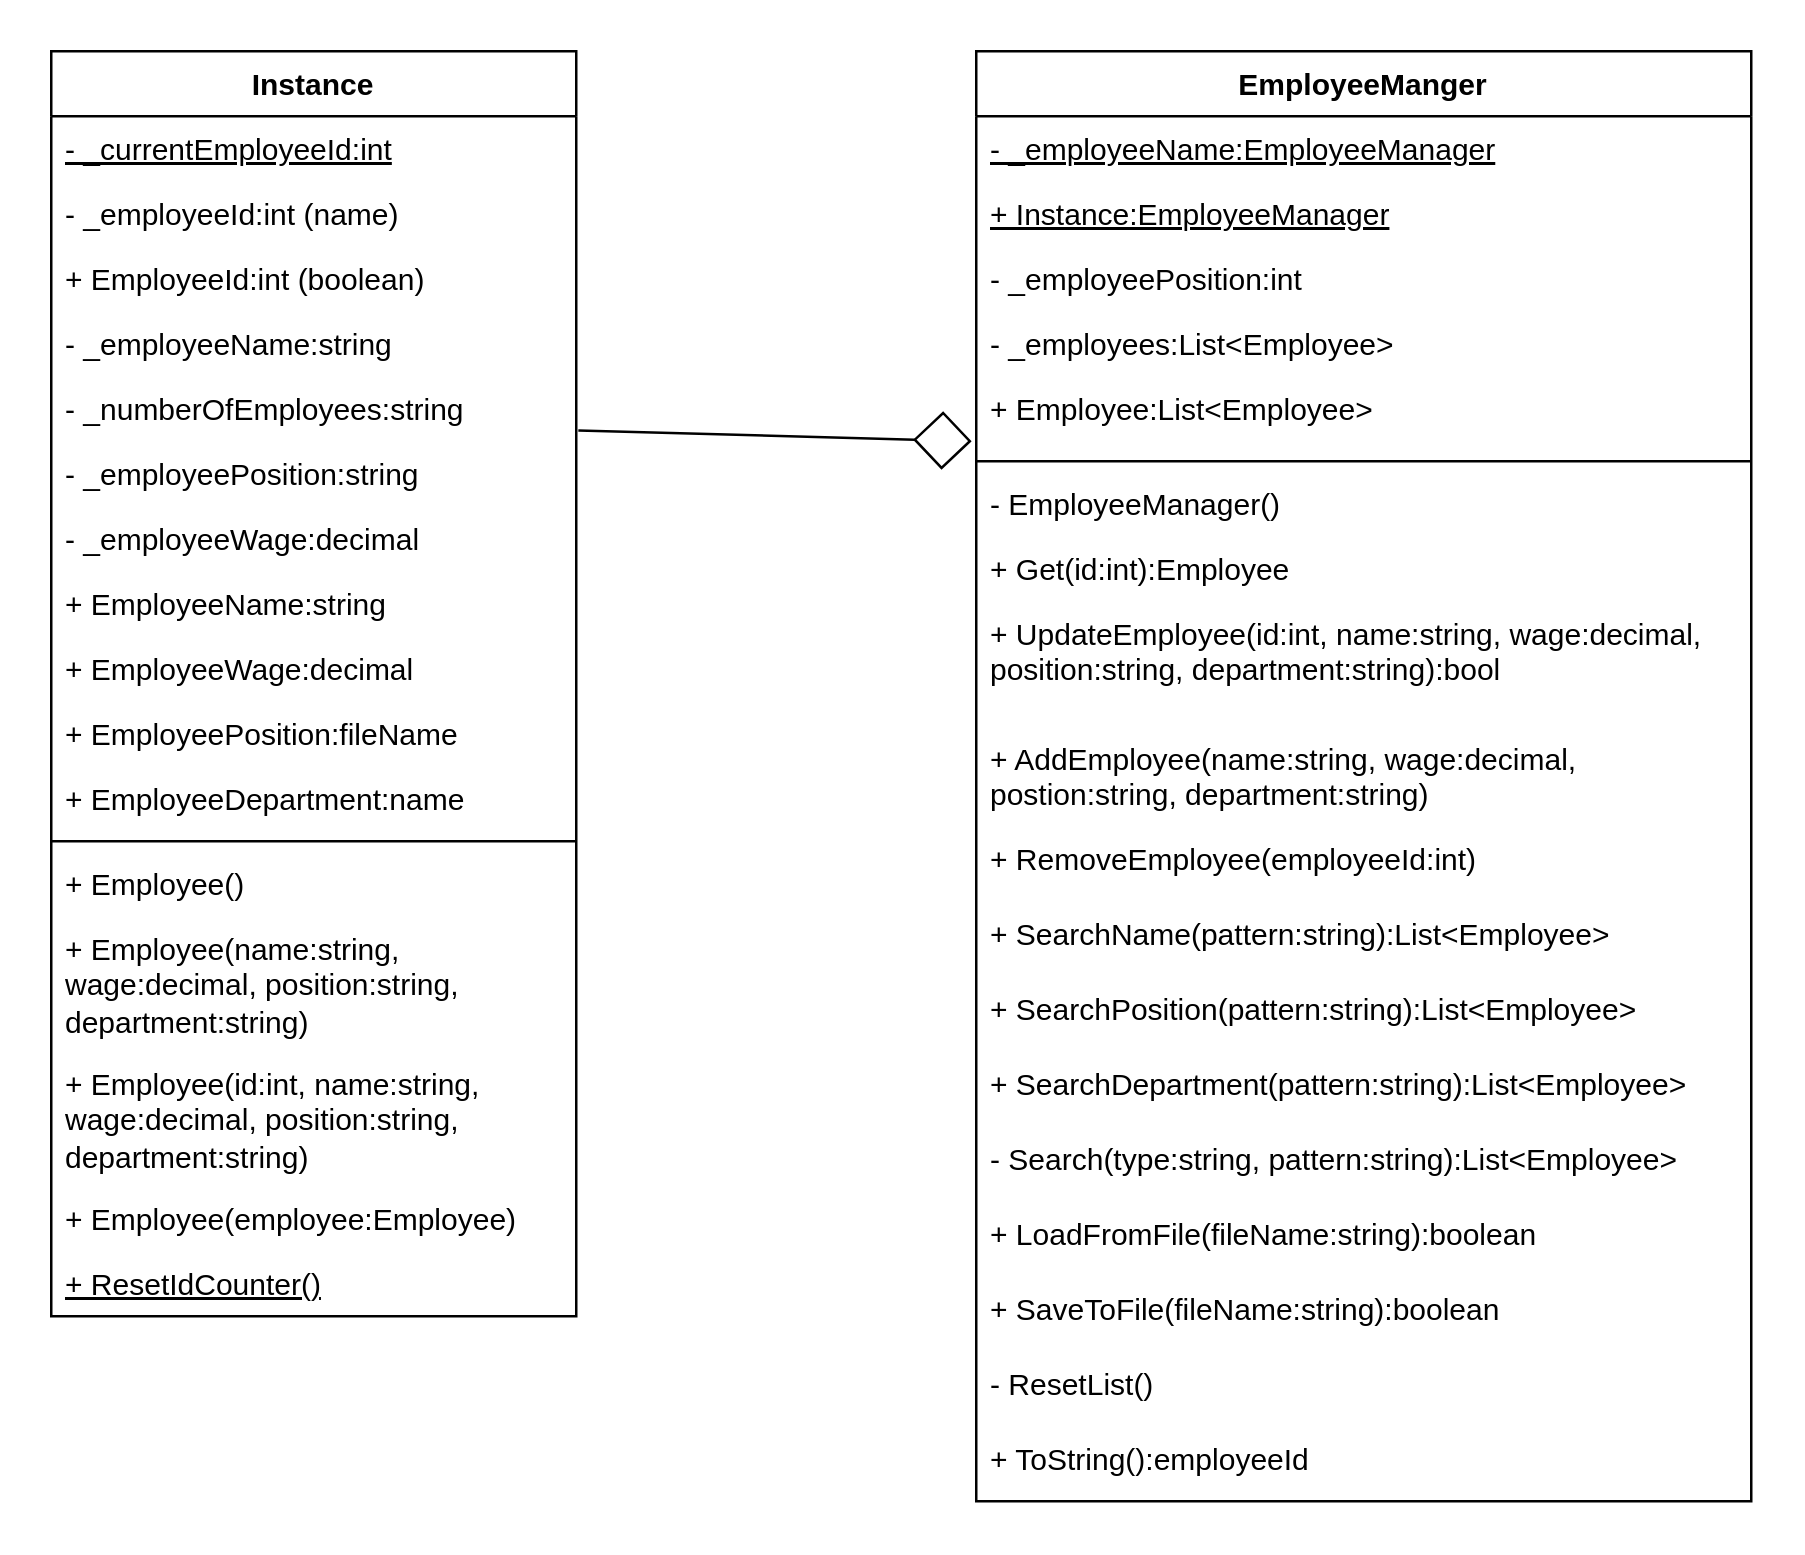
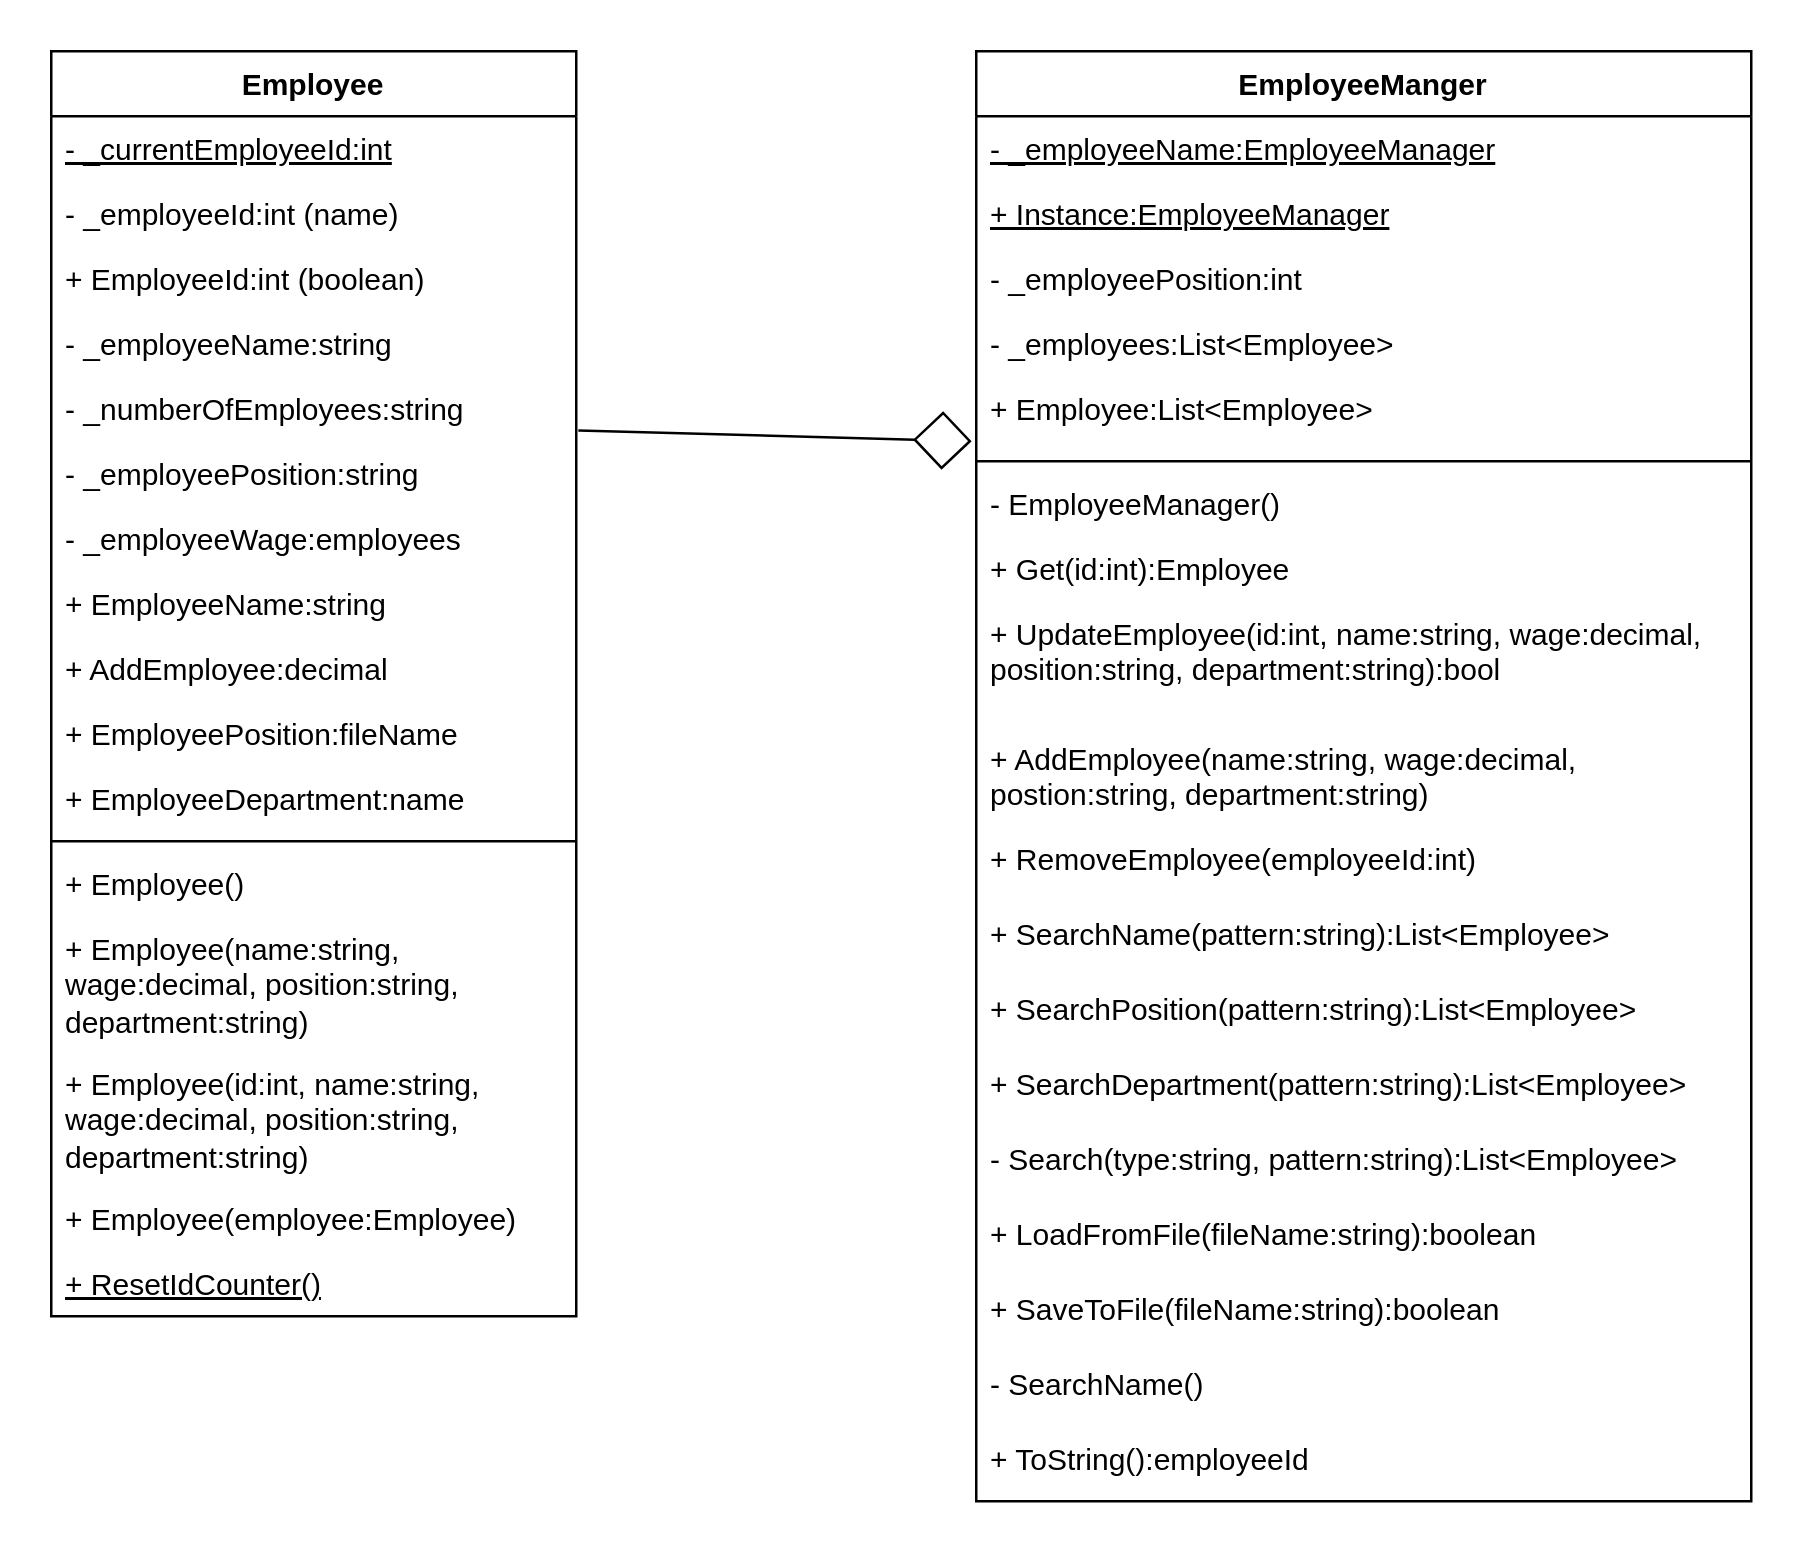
(313, 85) -> (313, 85)
(239, 540) -> (259, 540)
(230, 670) -> (222, 670)
(1091, 1385) -> (1104, 1385)
